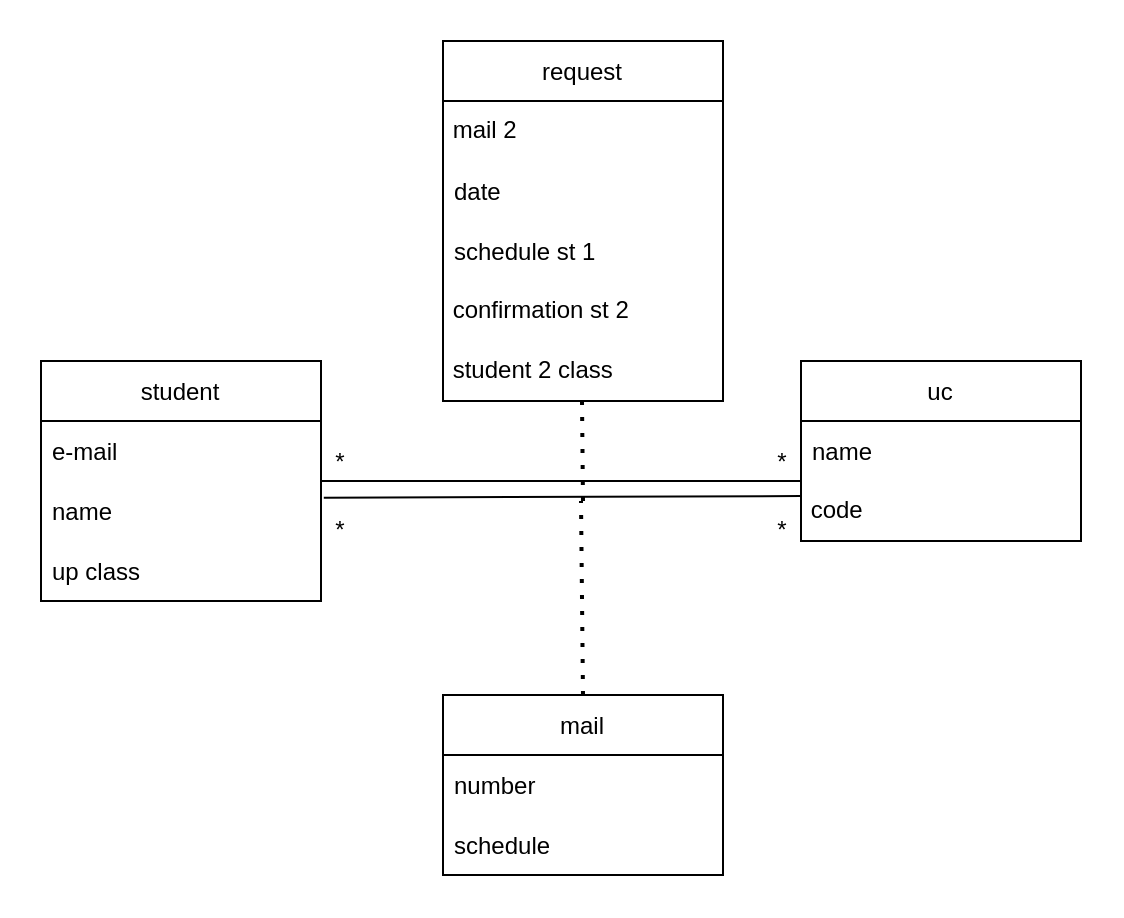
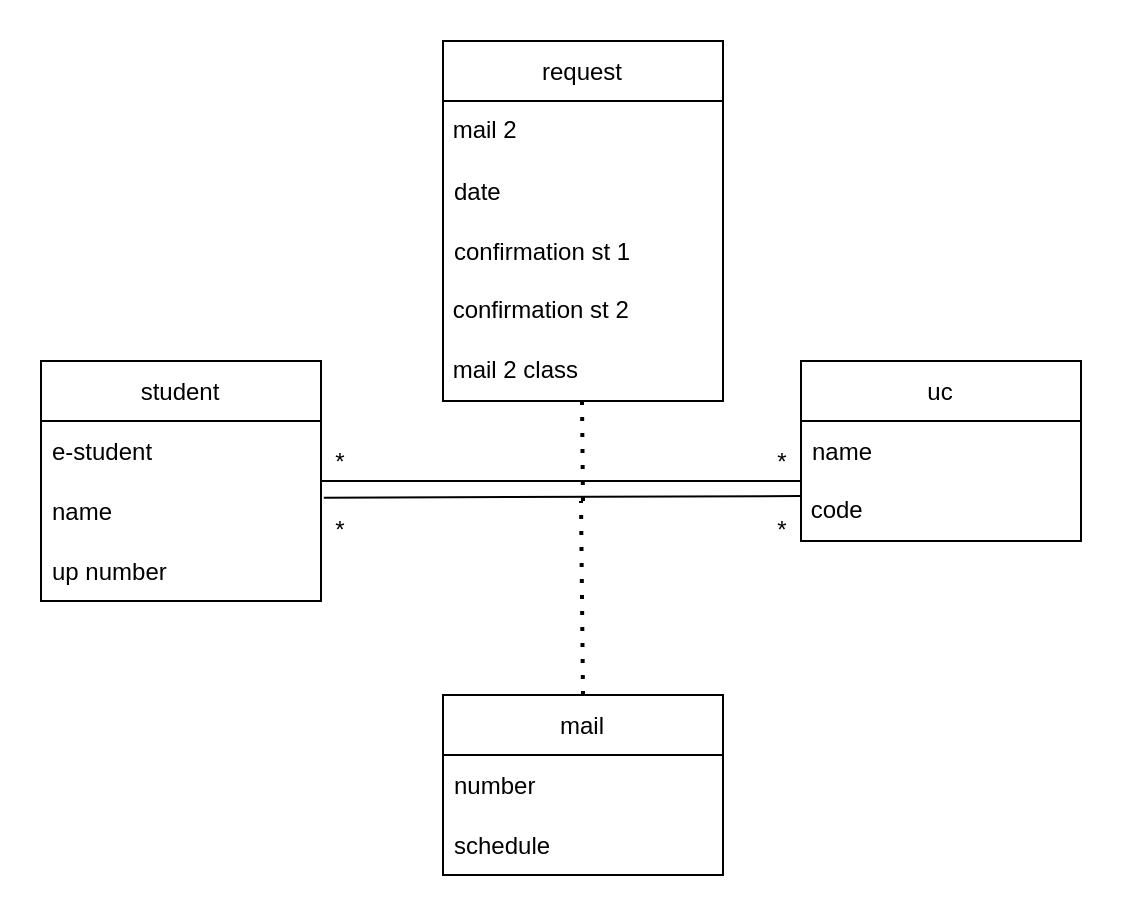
(532, 252) -> (556, 252)
(538, 371) -> (512, 371)
(86, 452) -> (112, 452)
(100, 572) -> (109, 572)
